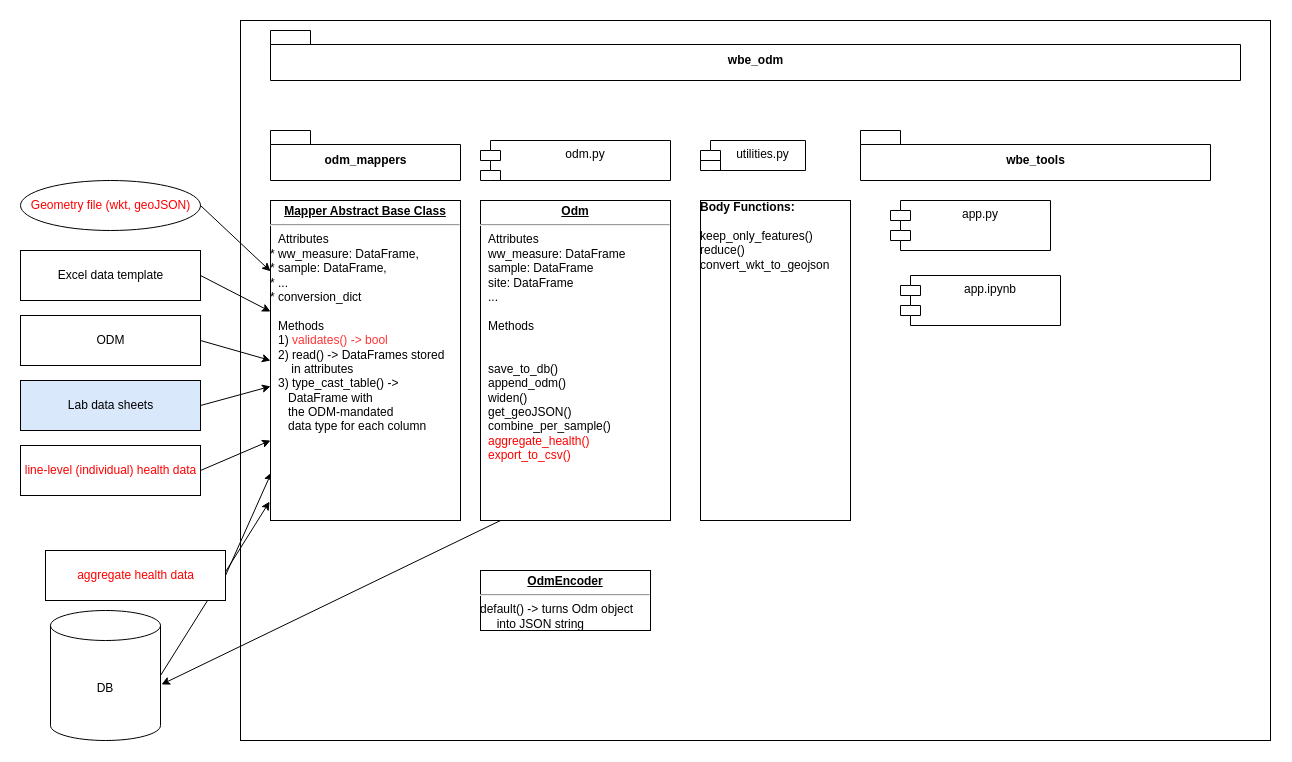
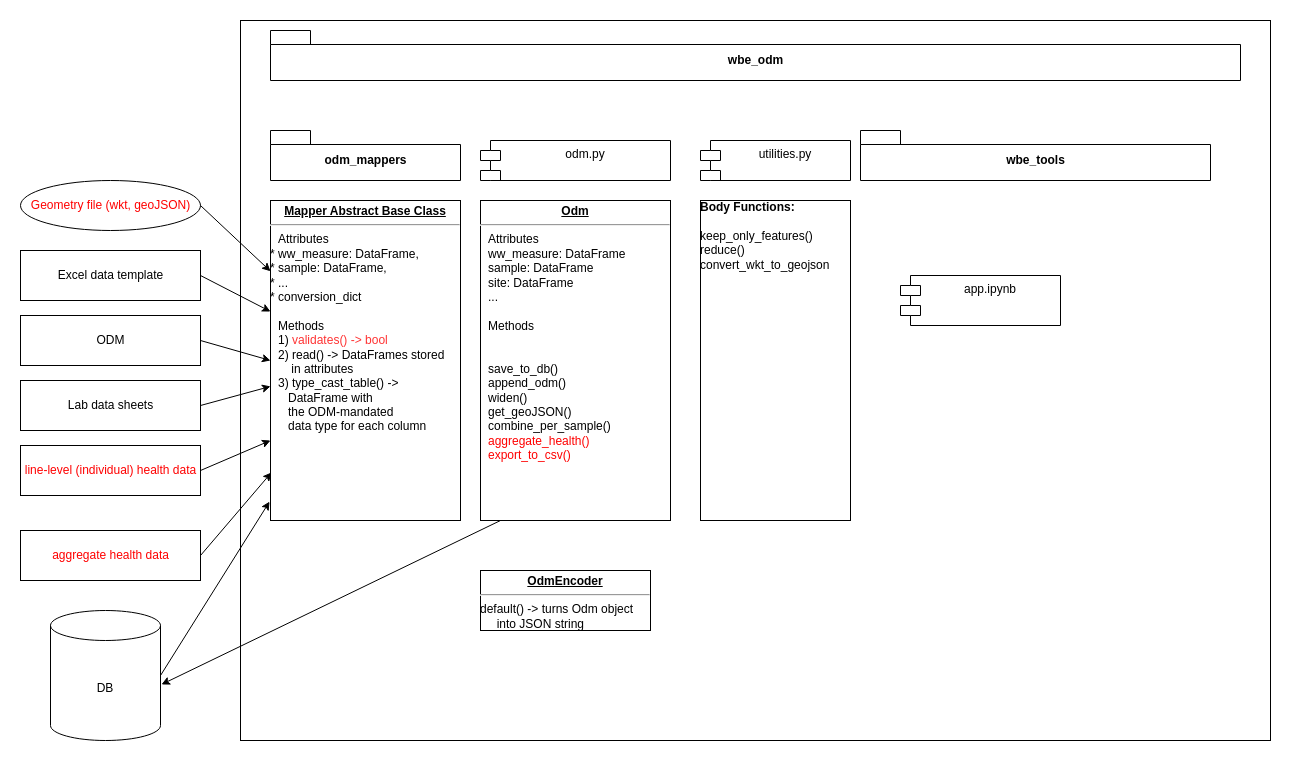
(753, 156) -> (776, 161)
(971, 226) -> none
(111, 406) -> (111, 406)
(136, 576) -> (111, 556)
